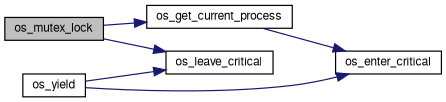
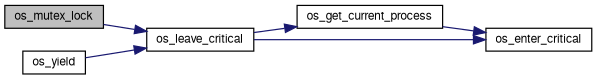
(119, 24) -> (269, 30)
(212, 91) -> (364, 40)
